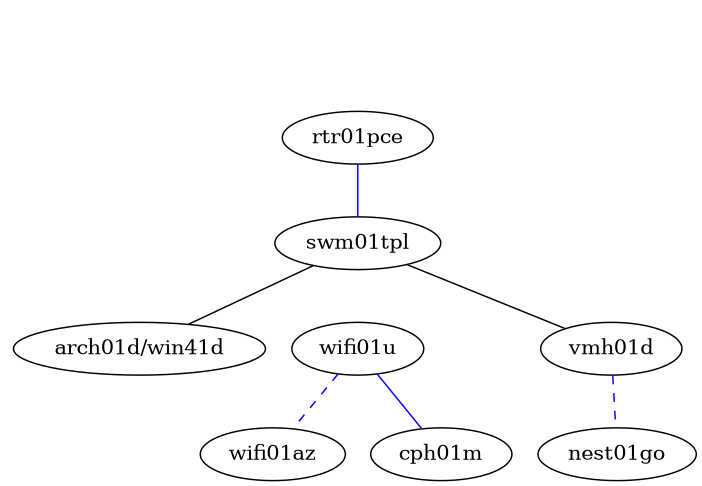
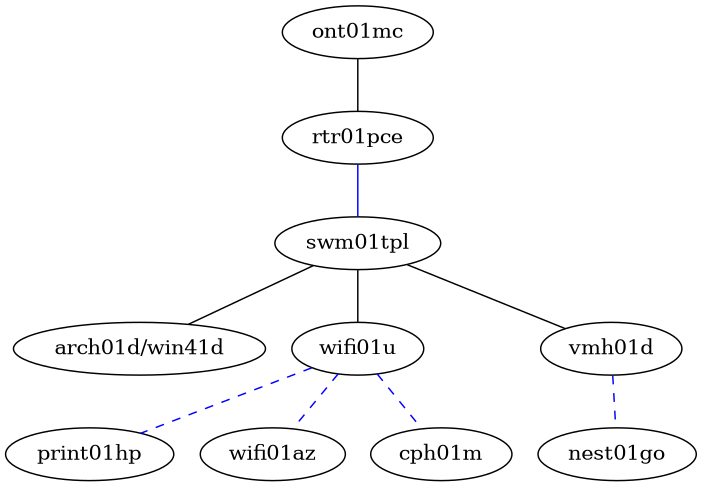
none -> (358, 32)
none -> (358, 296)
(399, 401) -> (399, 401)
none -> (90, 454)
